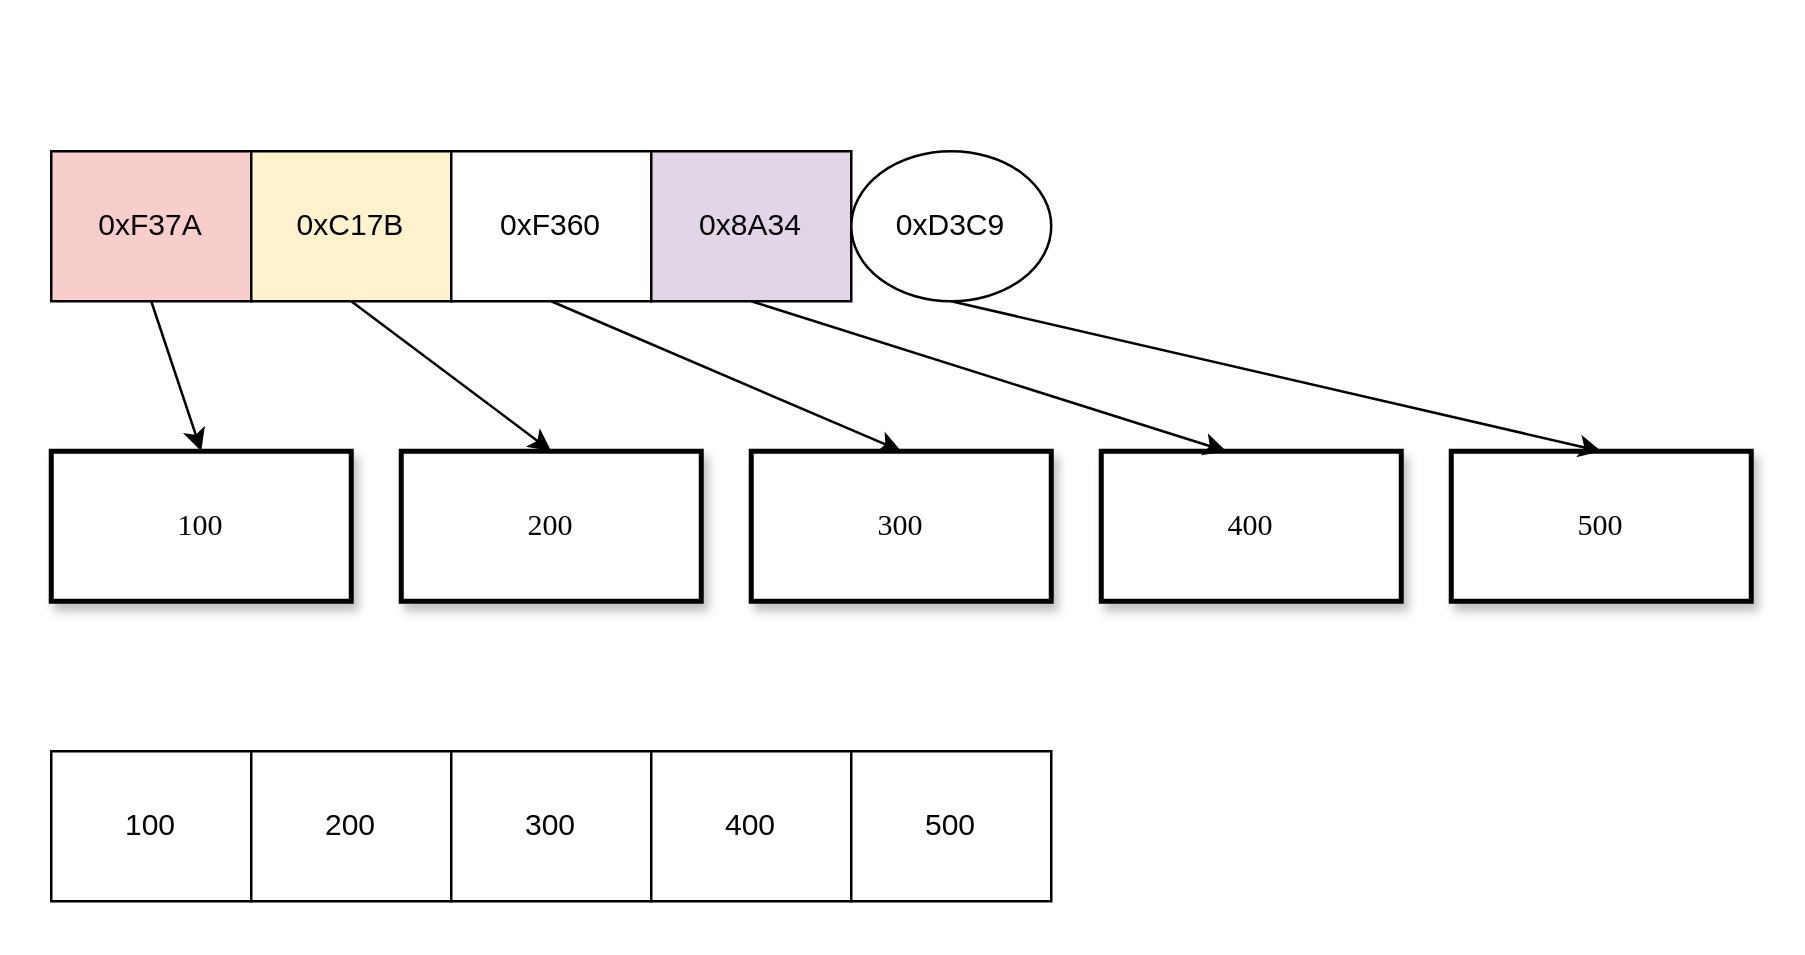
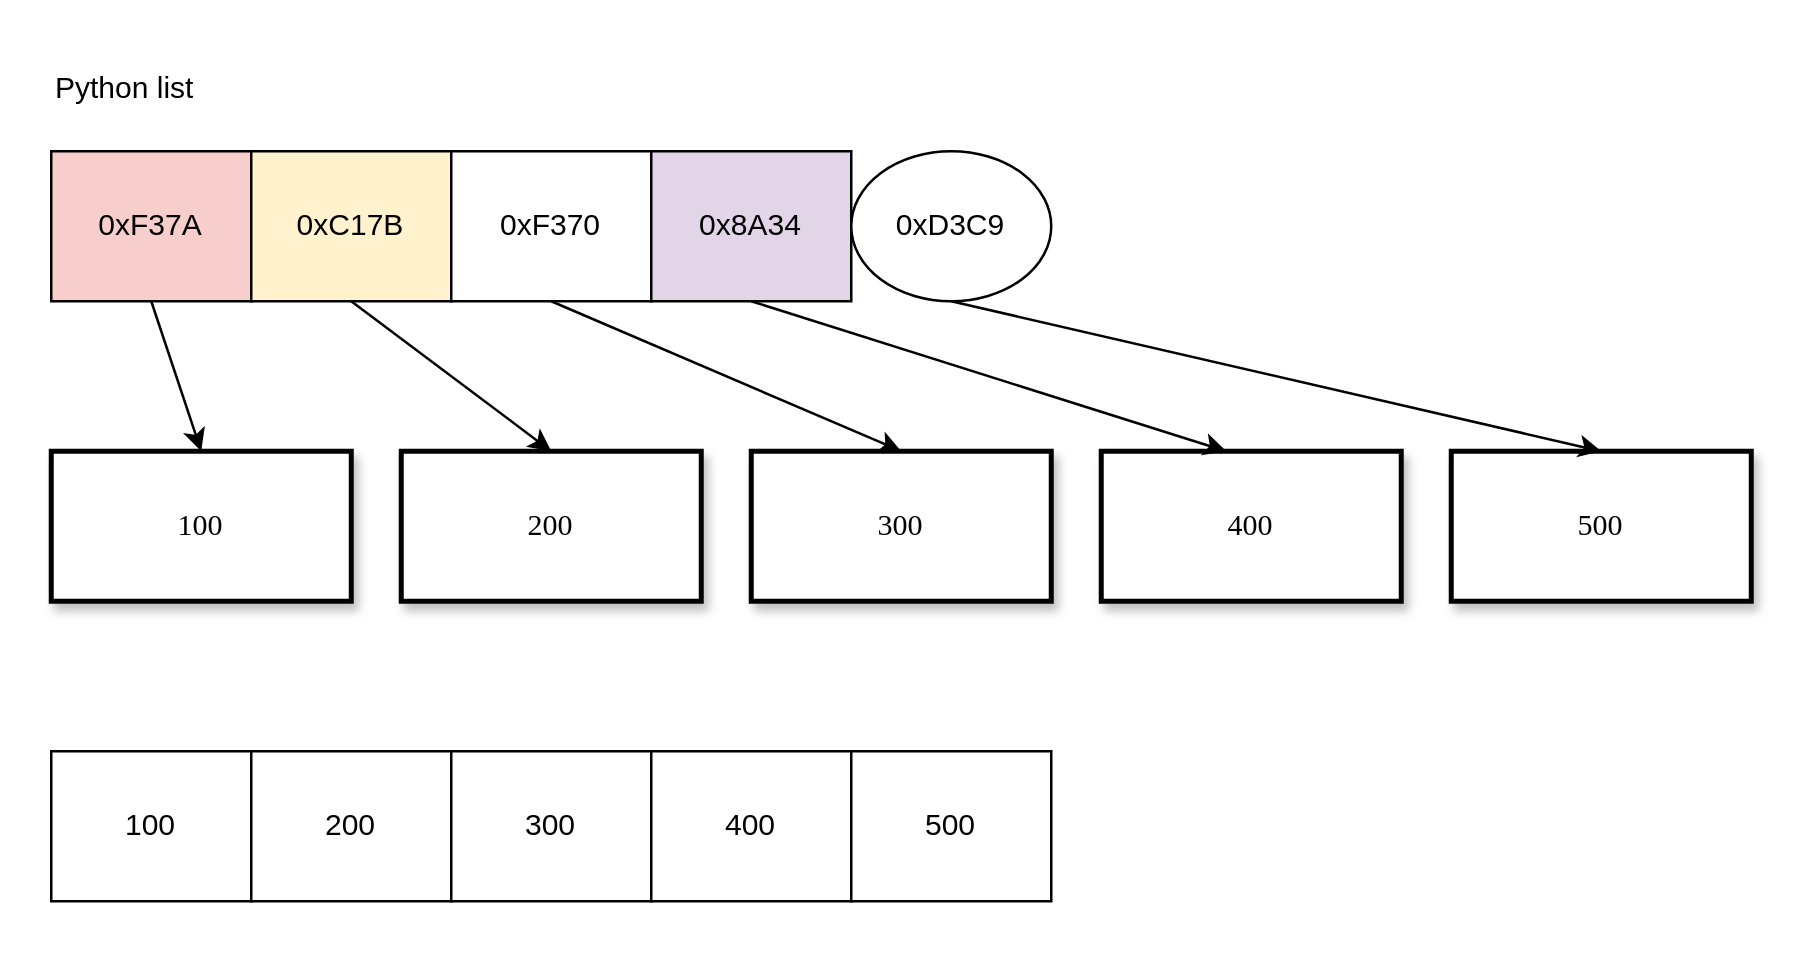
none -> (151, 89)
(551, 226) -> (551, 226)
